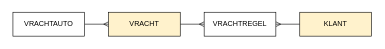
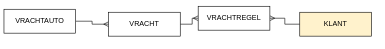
(48, 24) -> (39, 21)
(144, 24) -> (144, 24)
(240, 24) -> (234, 18)
